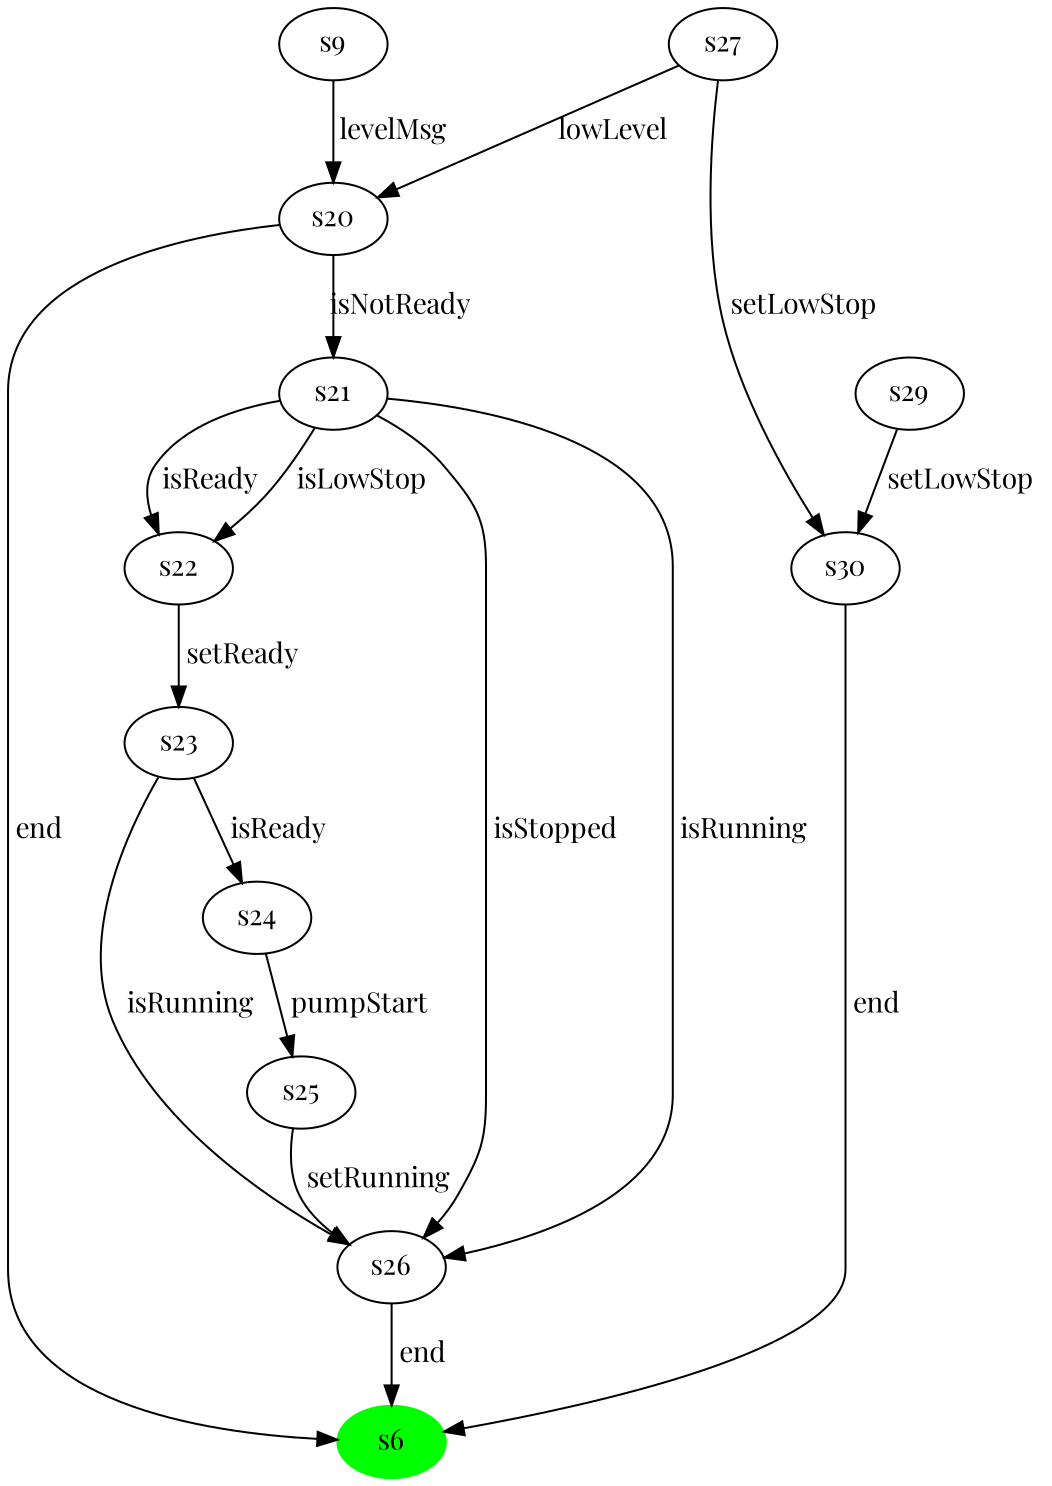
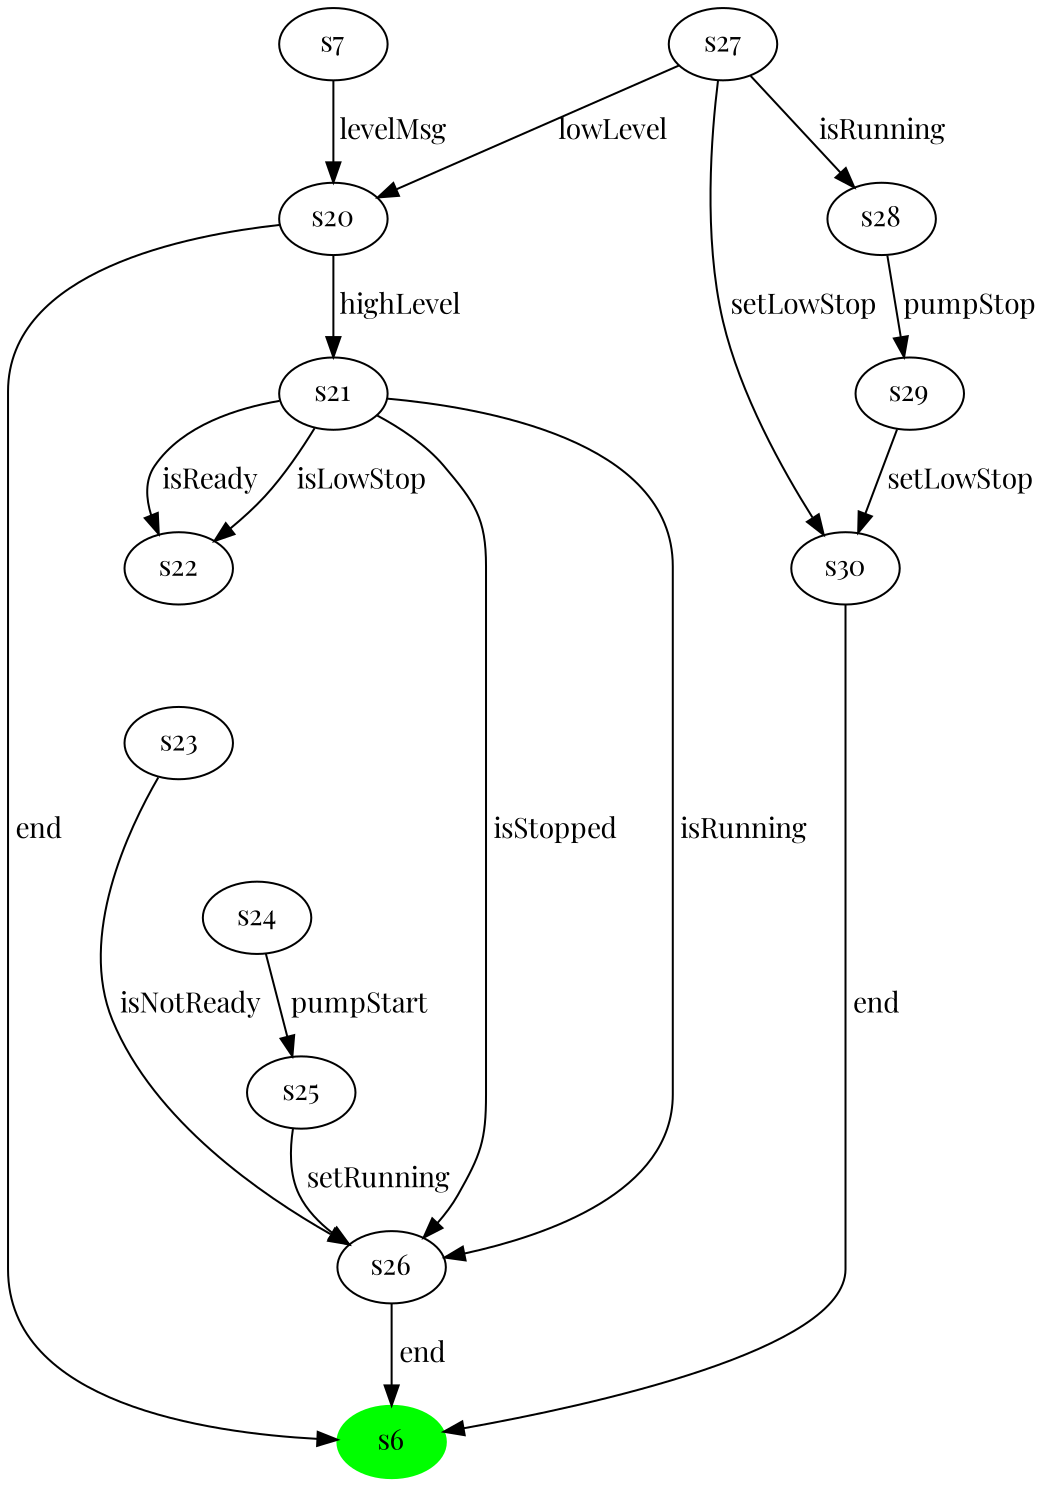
(333, 44) -> (333, 44)
none -> (882, 219)
(401, 306) -> (401, 306)
(179, 646) -> none
(214, 821) -> none
(191, 1005) -> (191, 1005)
